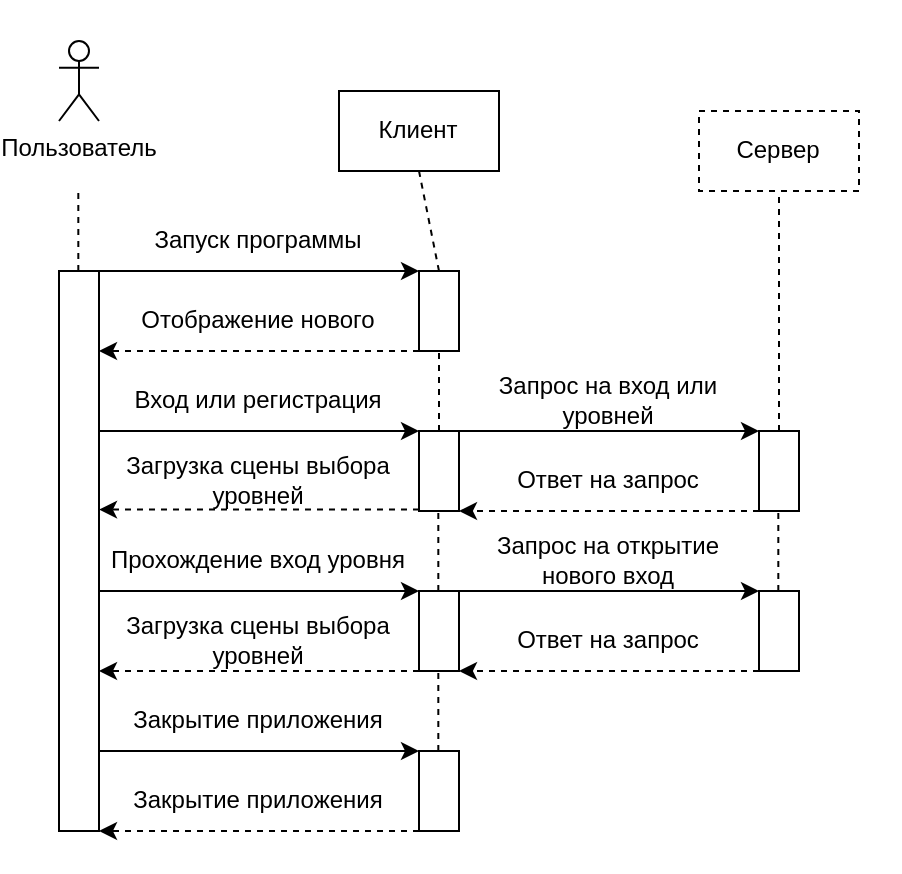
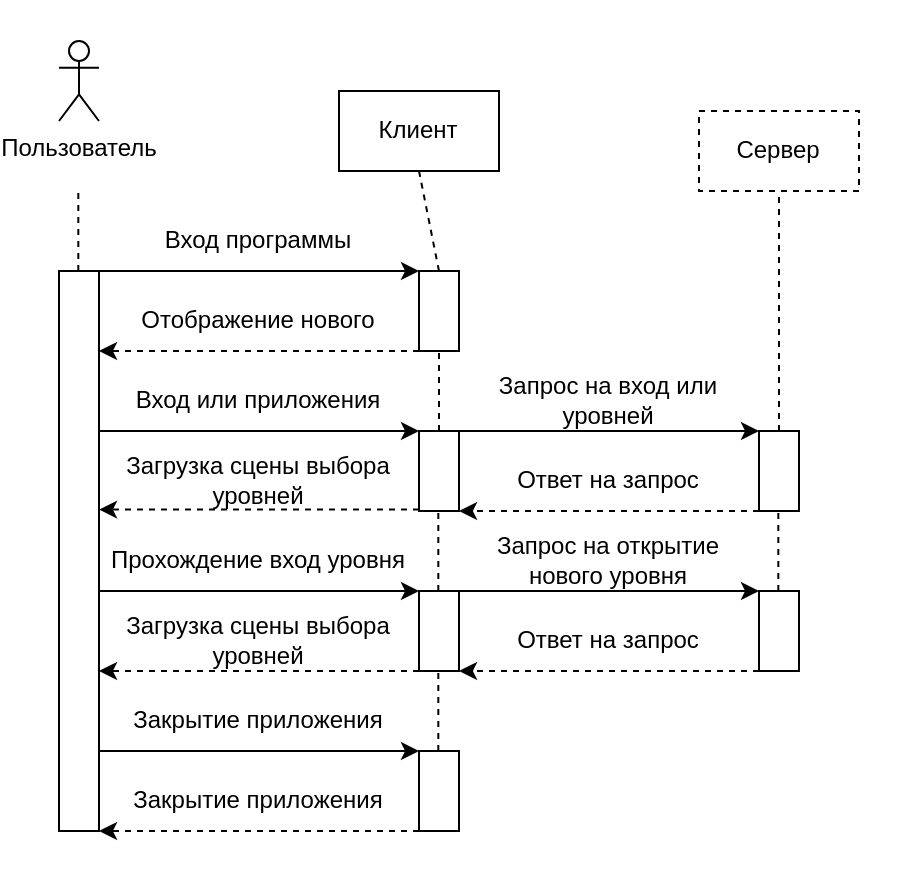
(259, 241) -> (259, 241)
(259, 401) -> (259, 401)
(609, 561) -> (609, 561)
